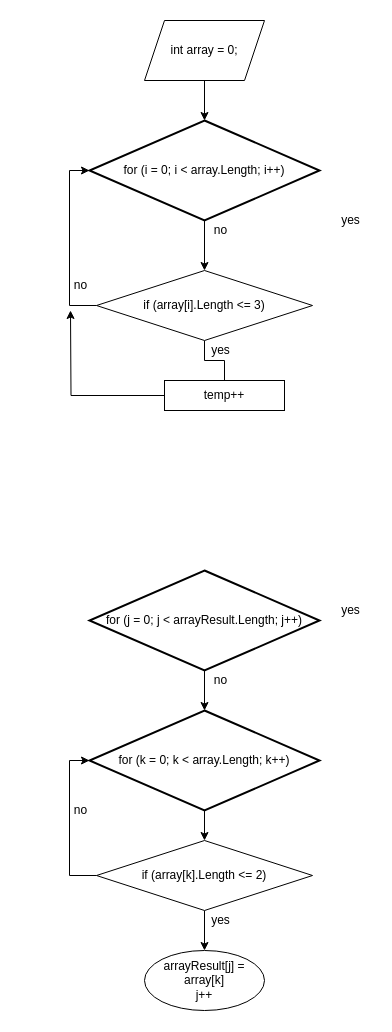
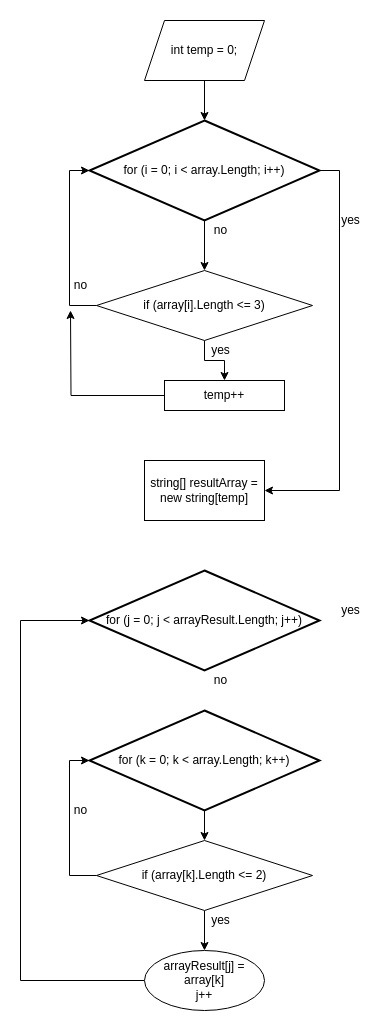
(205, 51) -> (205, 51)
none -> (340, 355)
(225, 375) -> (225, 372)
none -> (205, 491)
(205, 687) -> none
none -> (21, 832)
